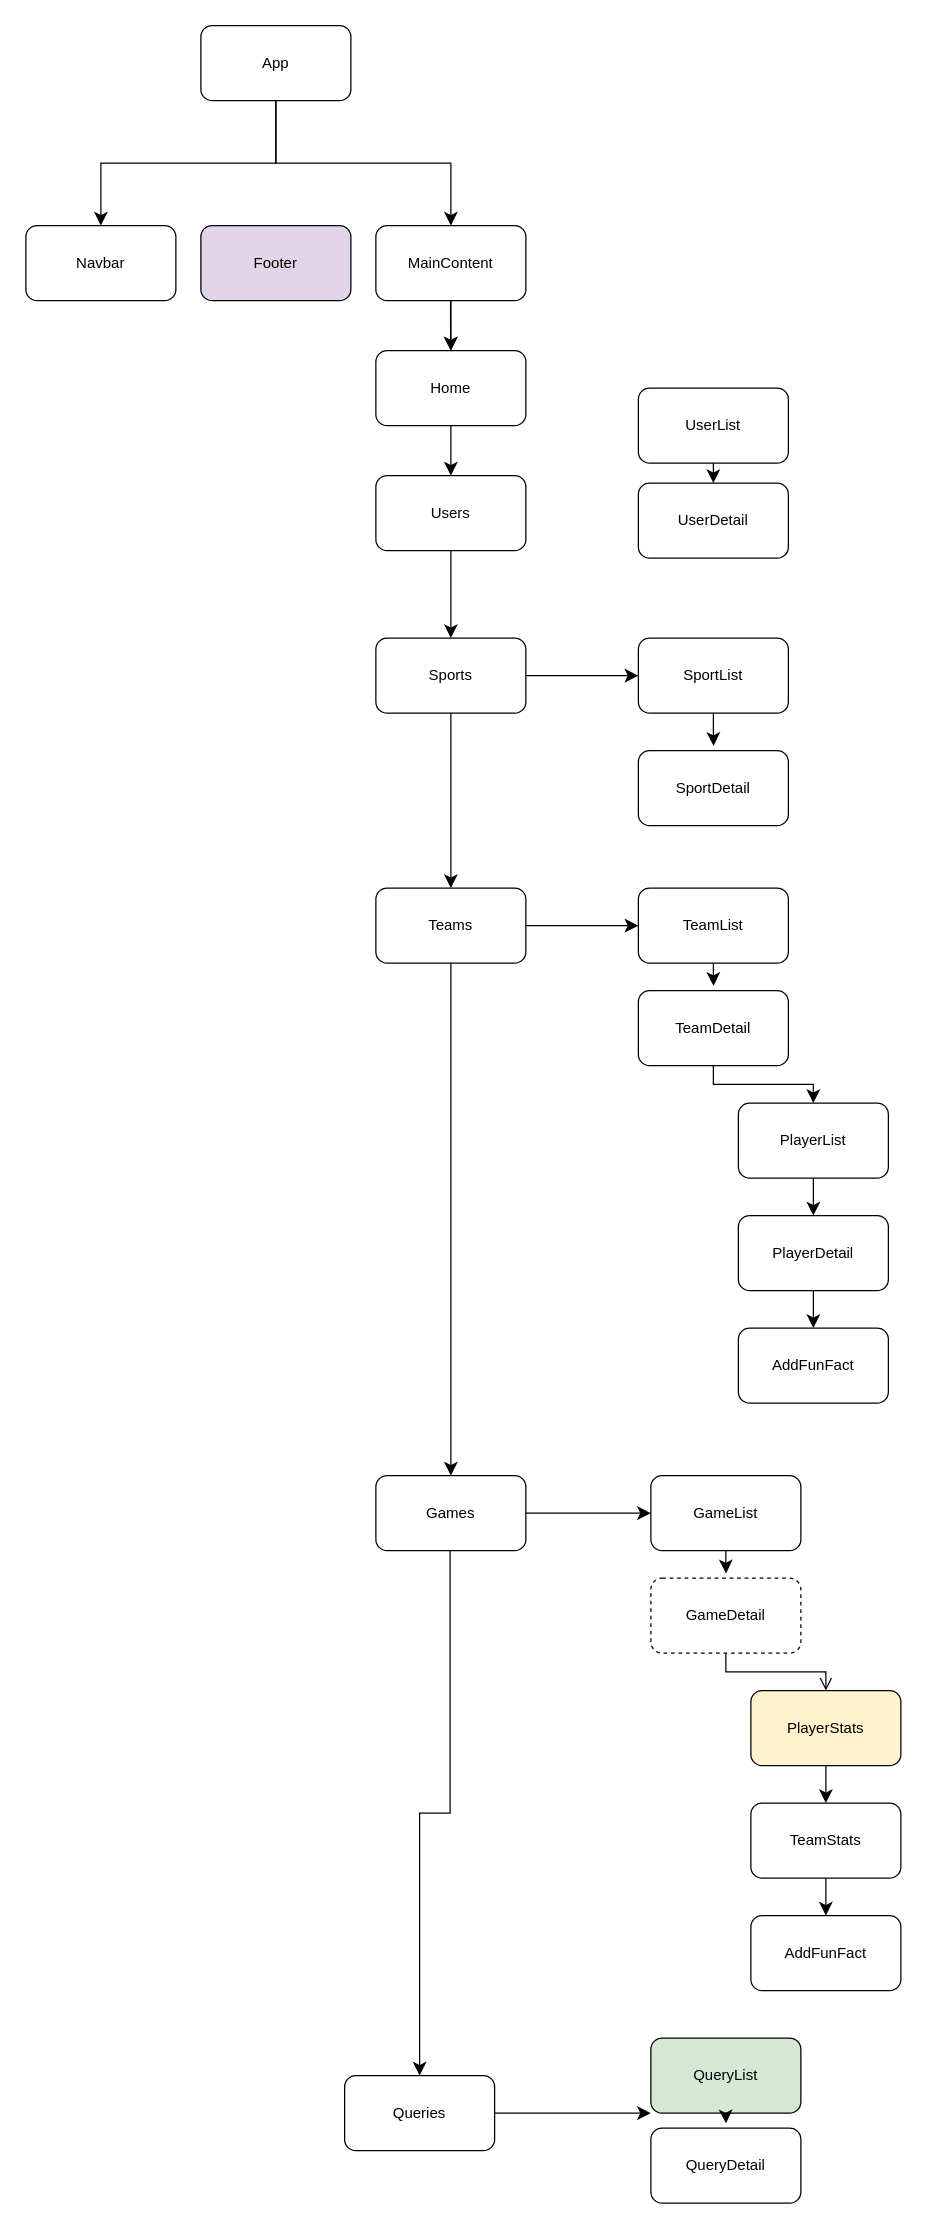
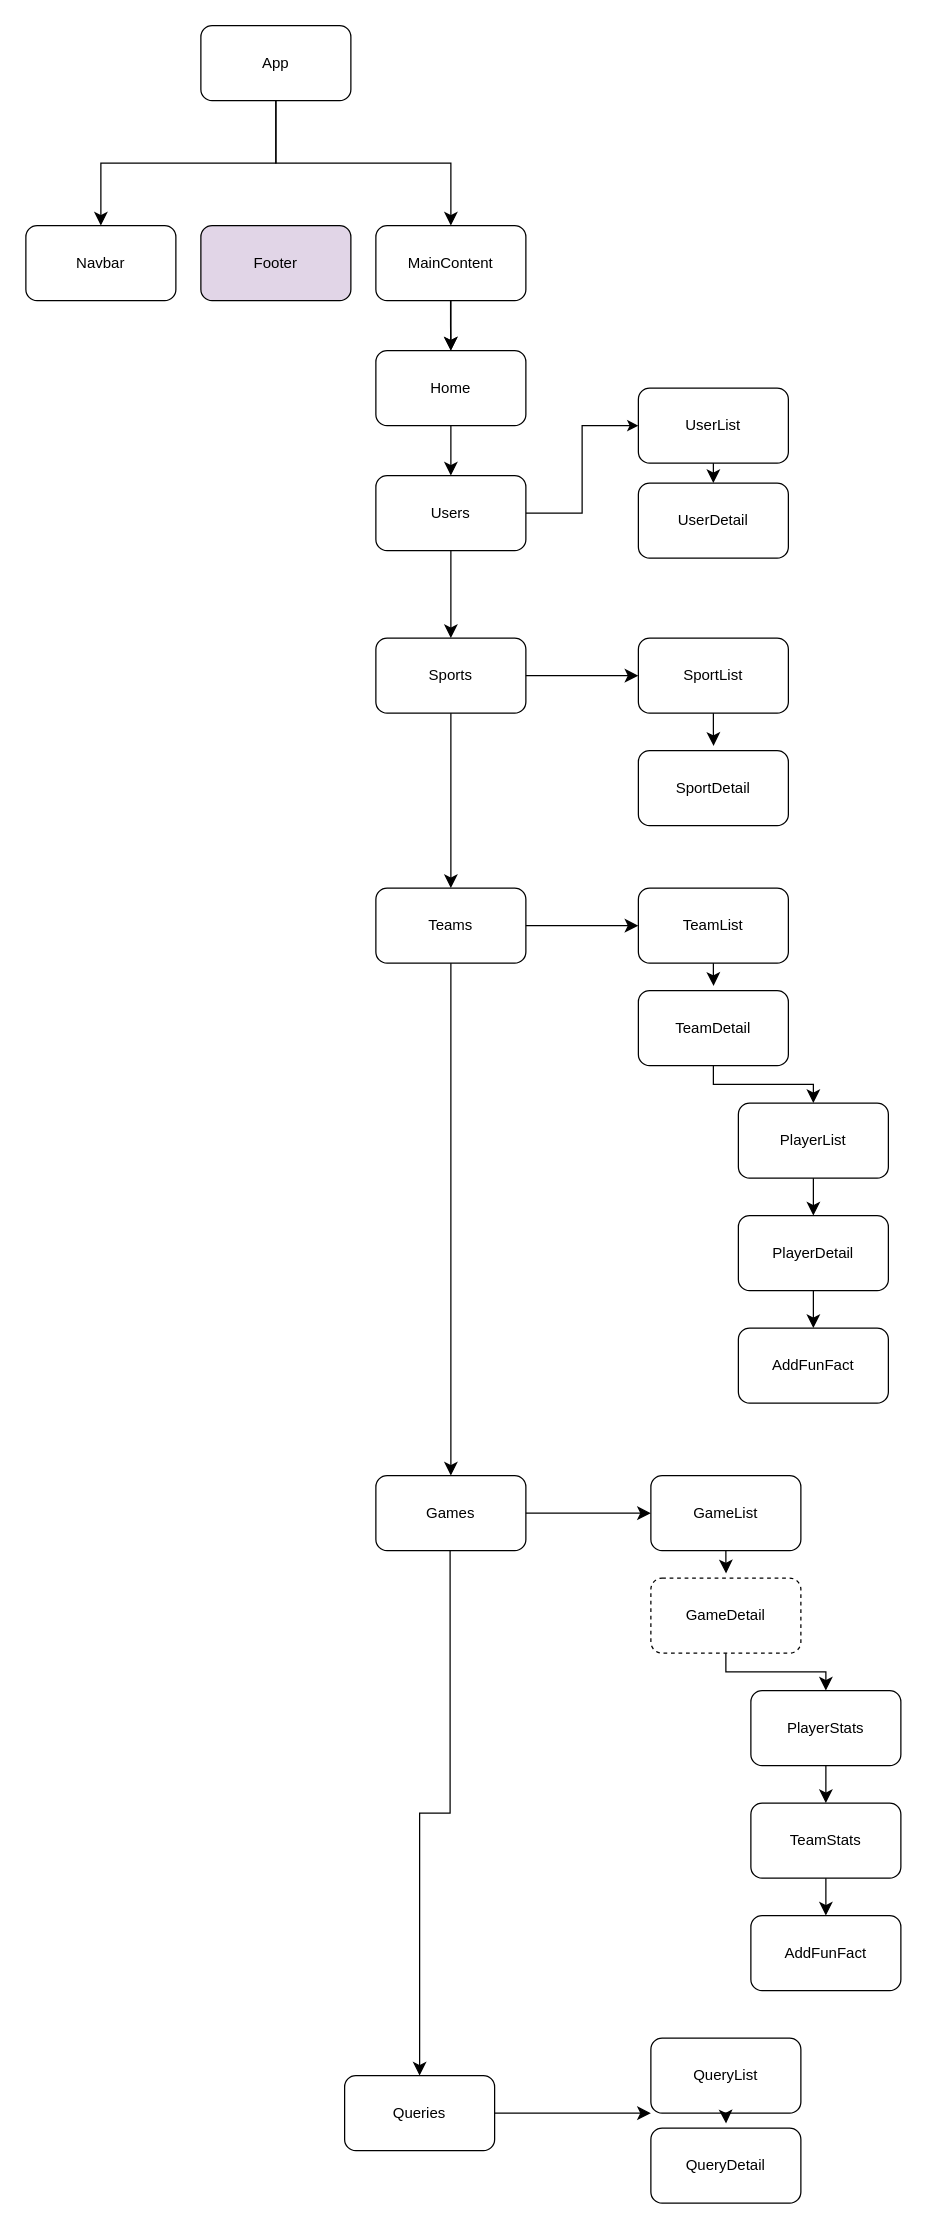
none -> (582, 474)
(826, 1681) -> (826, 1679)
(826, 1728) -> (826, 1728)
(726, 2076) -> (726, 2076)
